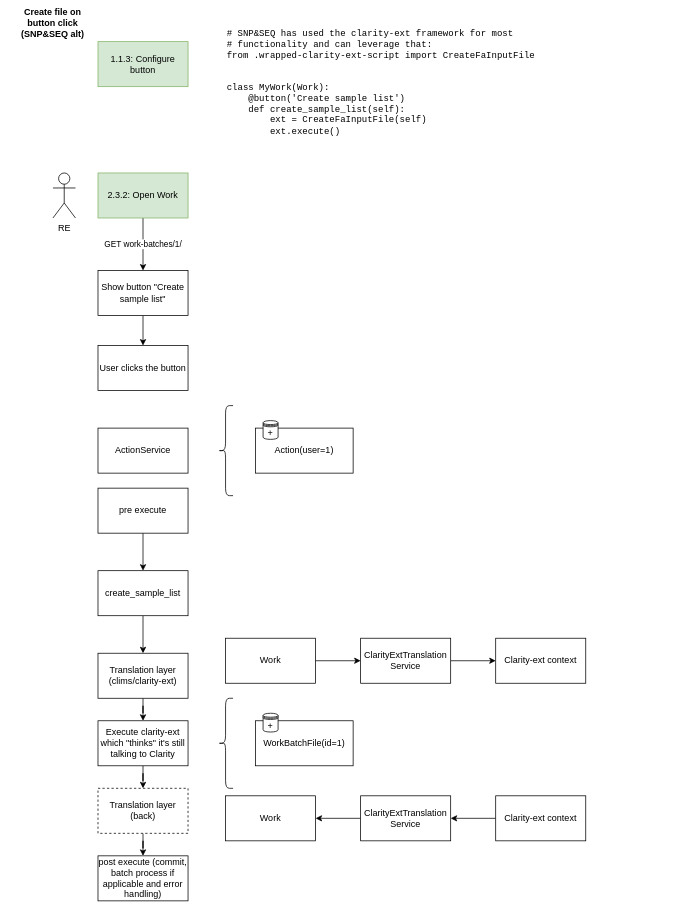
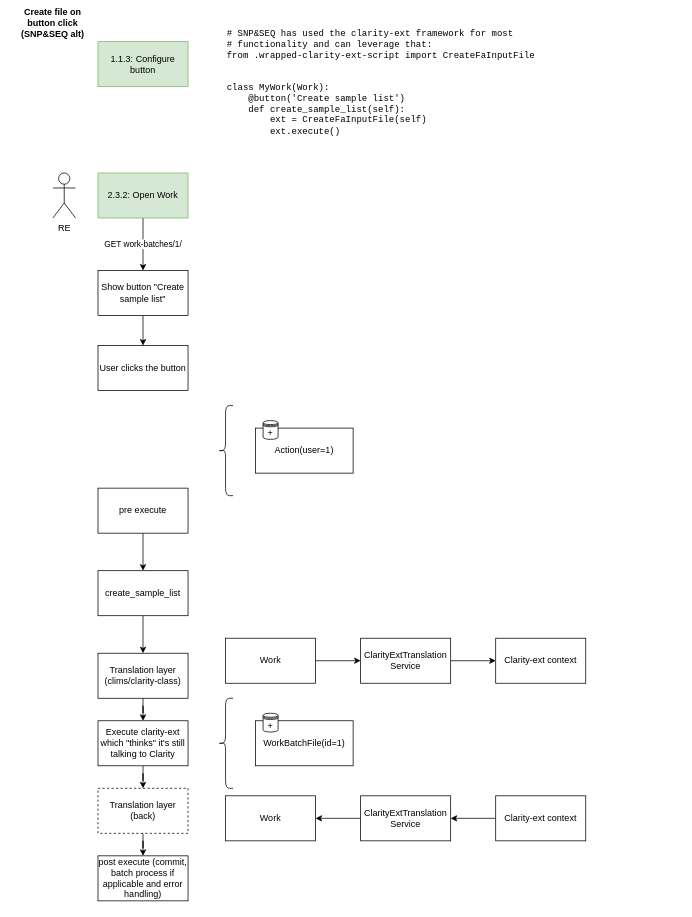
(143, 450) -> none
(143, 675) -> (143, 675)
